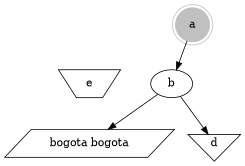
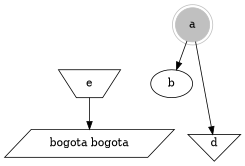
(136, 110) -> (90, 110)
(192, 112) -> (203, 84)
